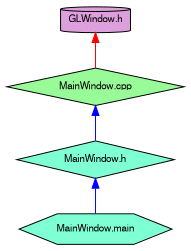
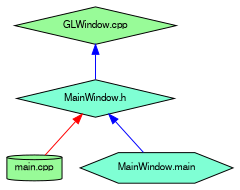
(96, 20) -> none
(96, 87) -> (96, 26)
none -> (34, 168)
